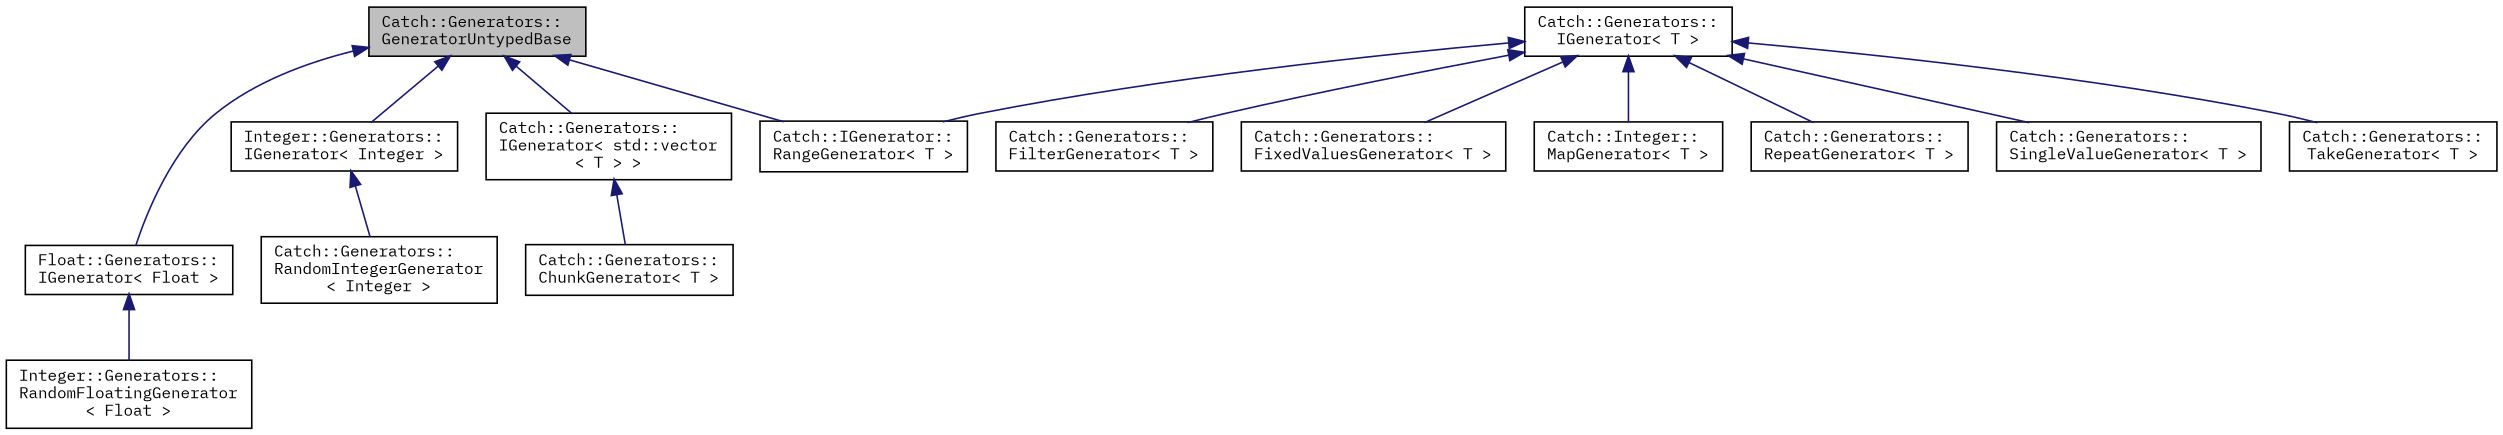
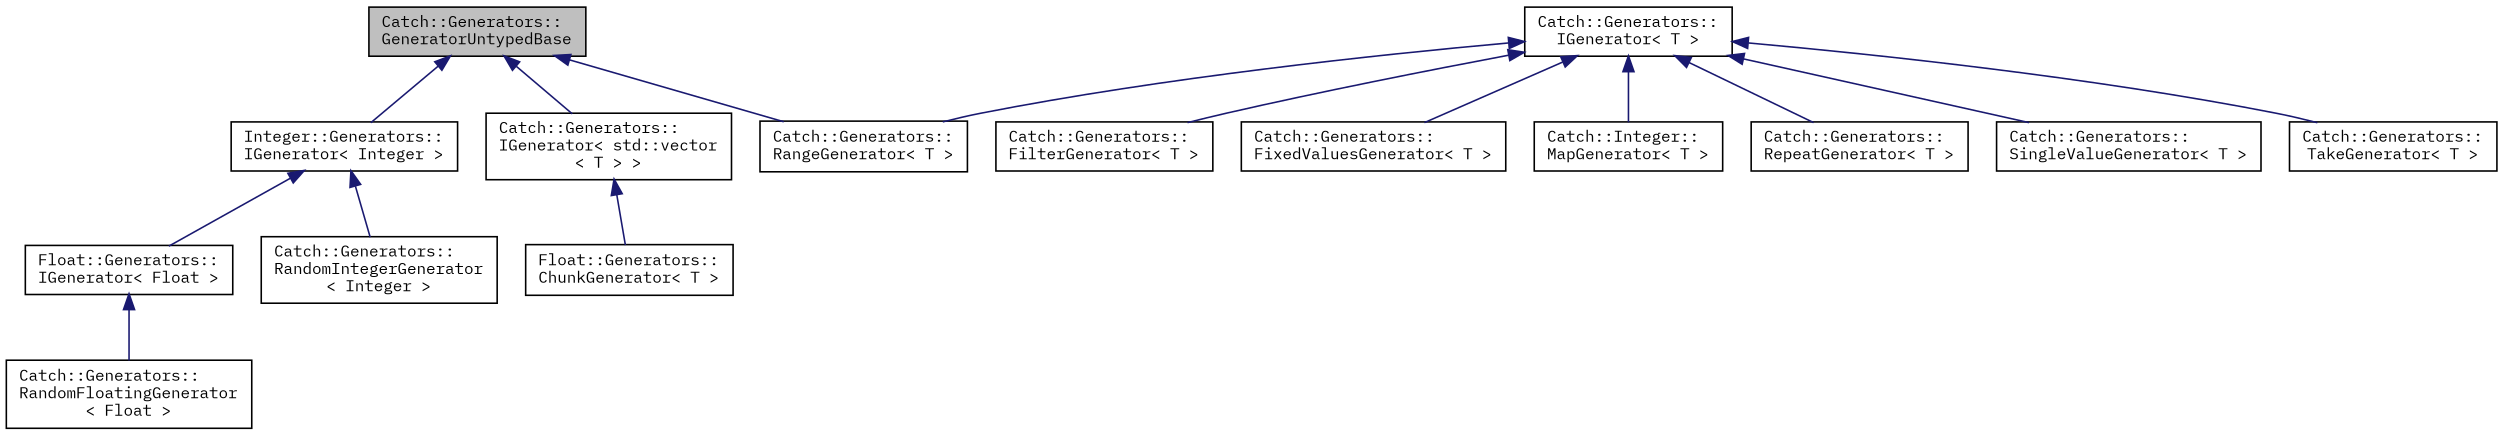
(214, 115) -> (230, 212)
(864, 146) -> (864, 146)
(629, 270) -> (629, 270)
(129, 394) -> (129, 394)
